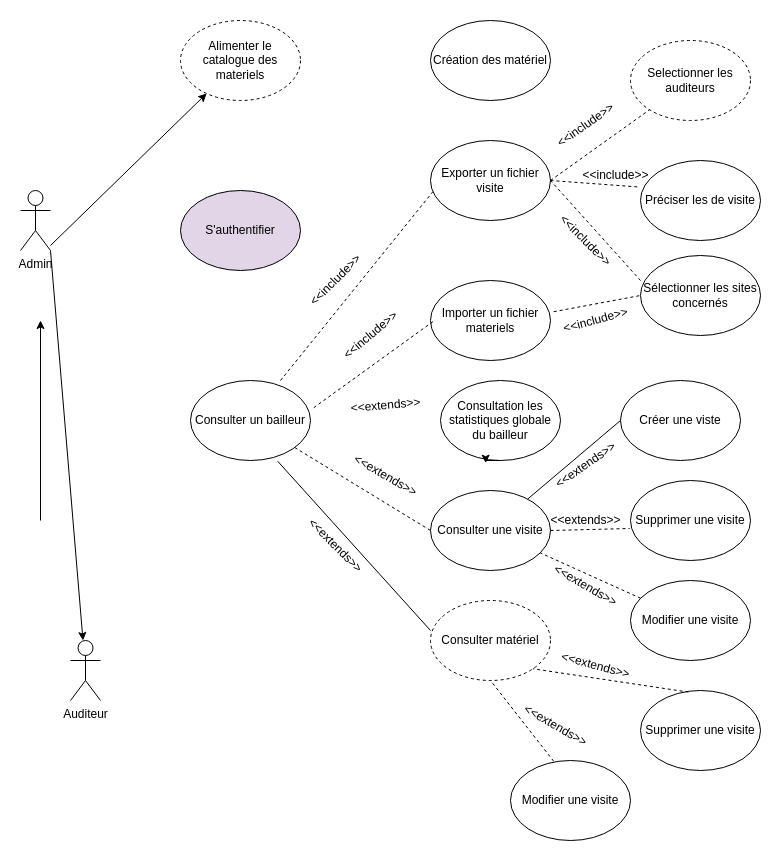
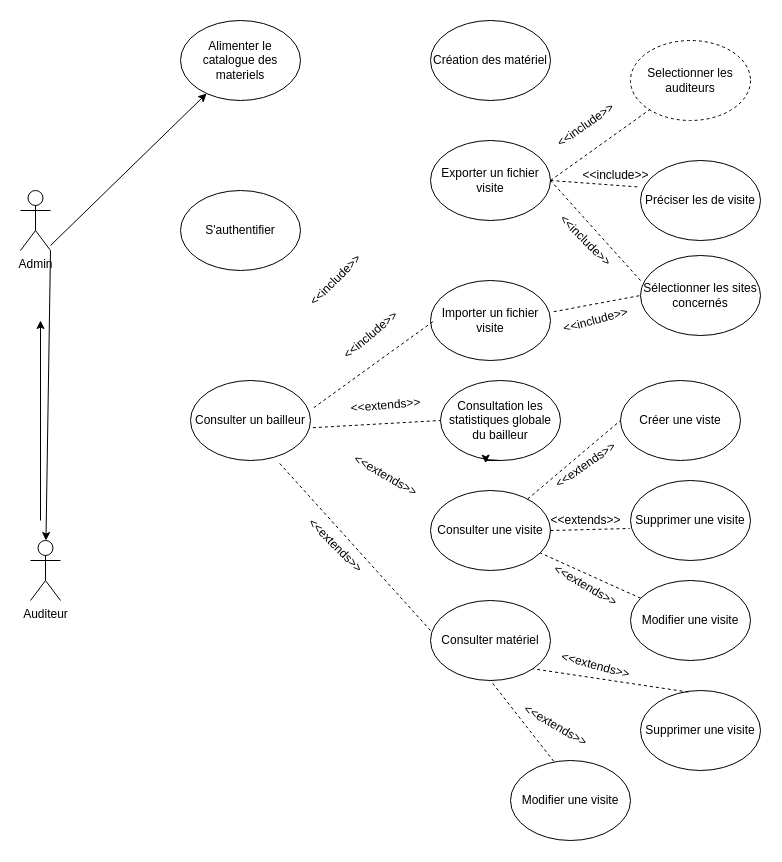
(241, 61) -> (241, 61)
(241, 231) -> (241, 231)
(357, 286) -> none
(491, 321) -> (491, 321)
none -> (376, 424)
(574, 459) -> (574, 459)
(362, 489) -> none
(354, 546) -> (354, 546)
(491, 641) -> (491, 641)
(86, 671) -> (46, 571)
